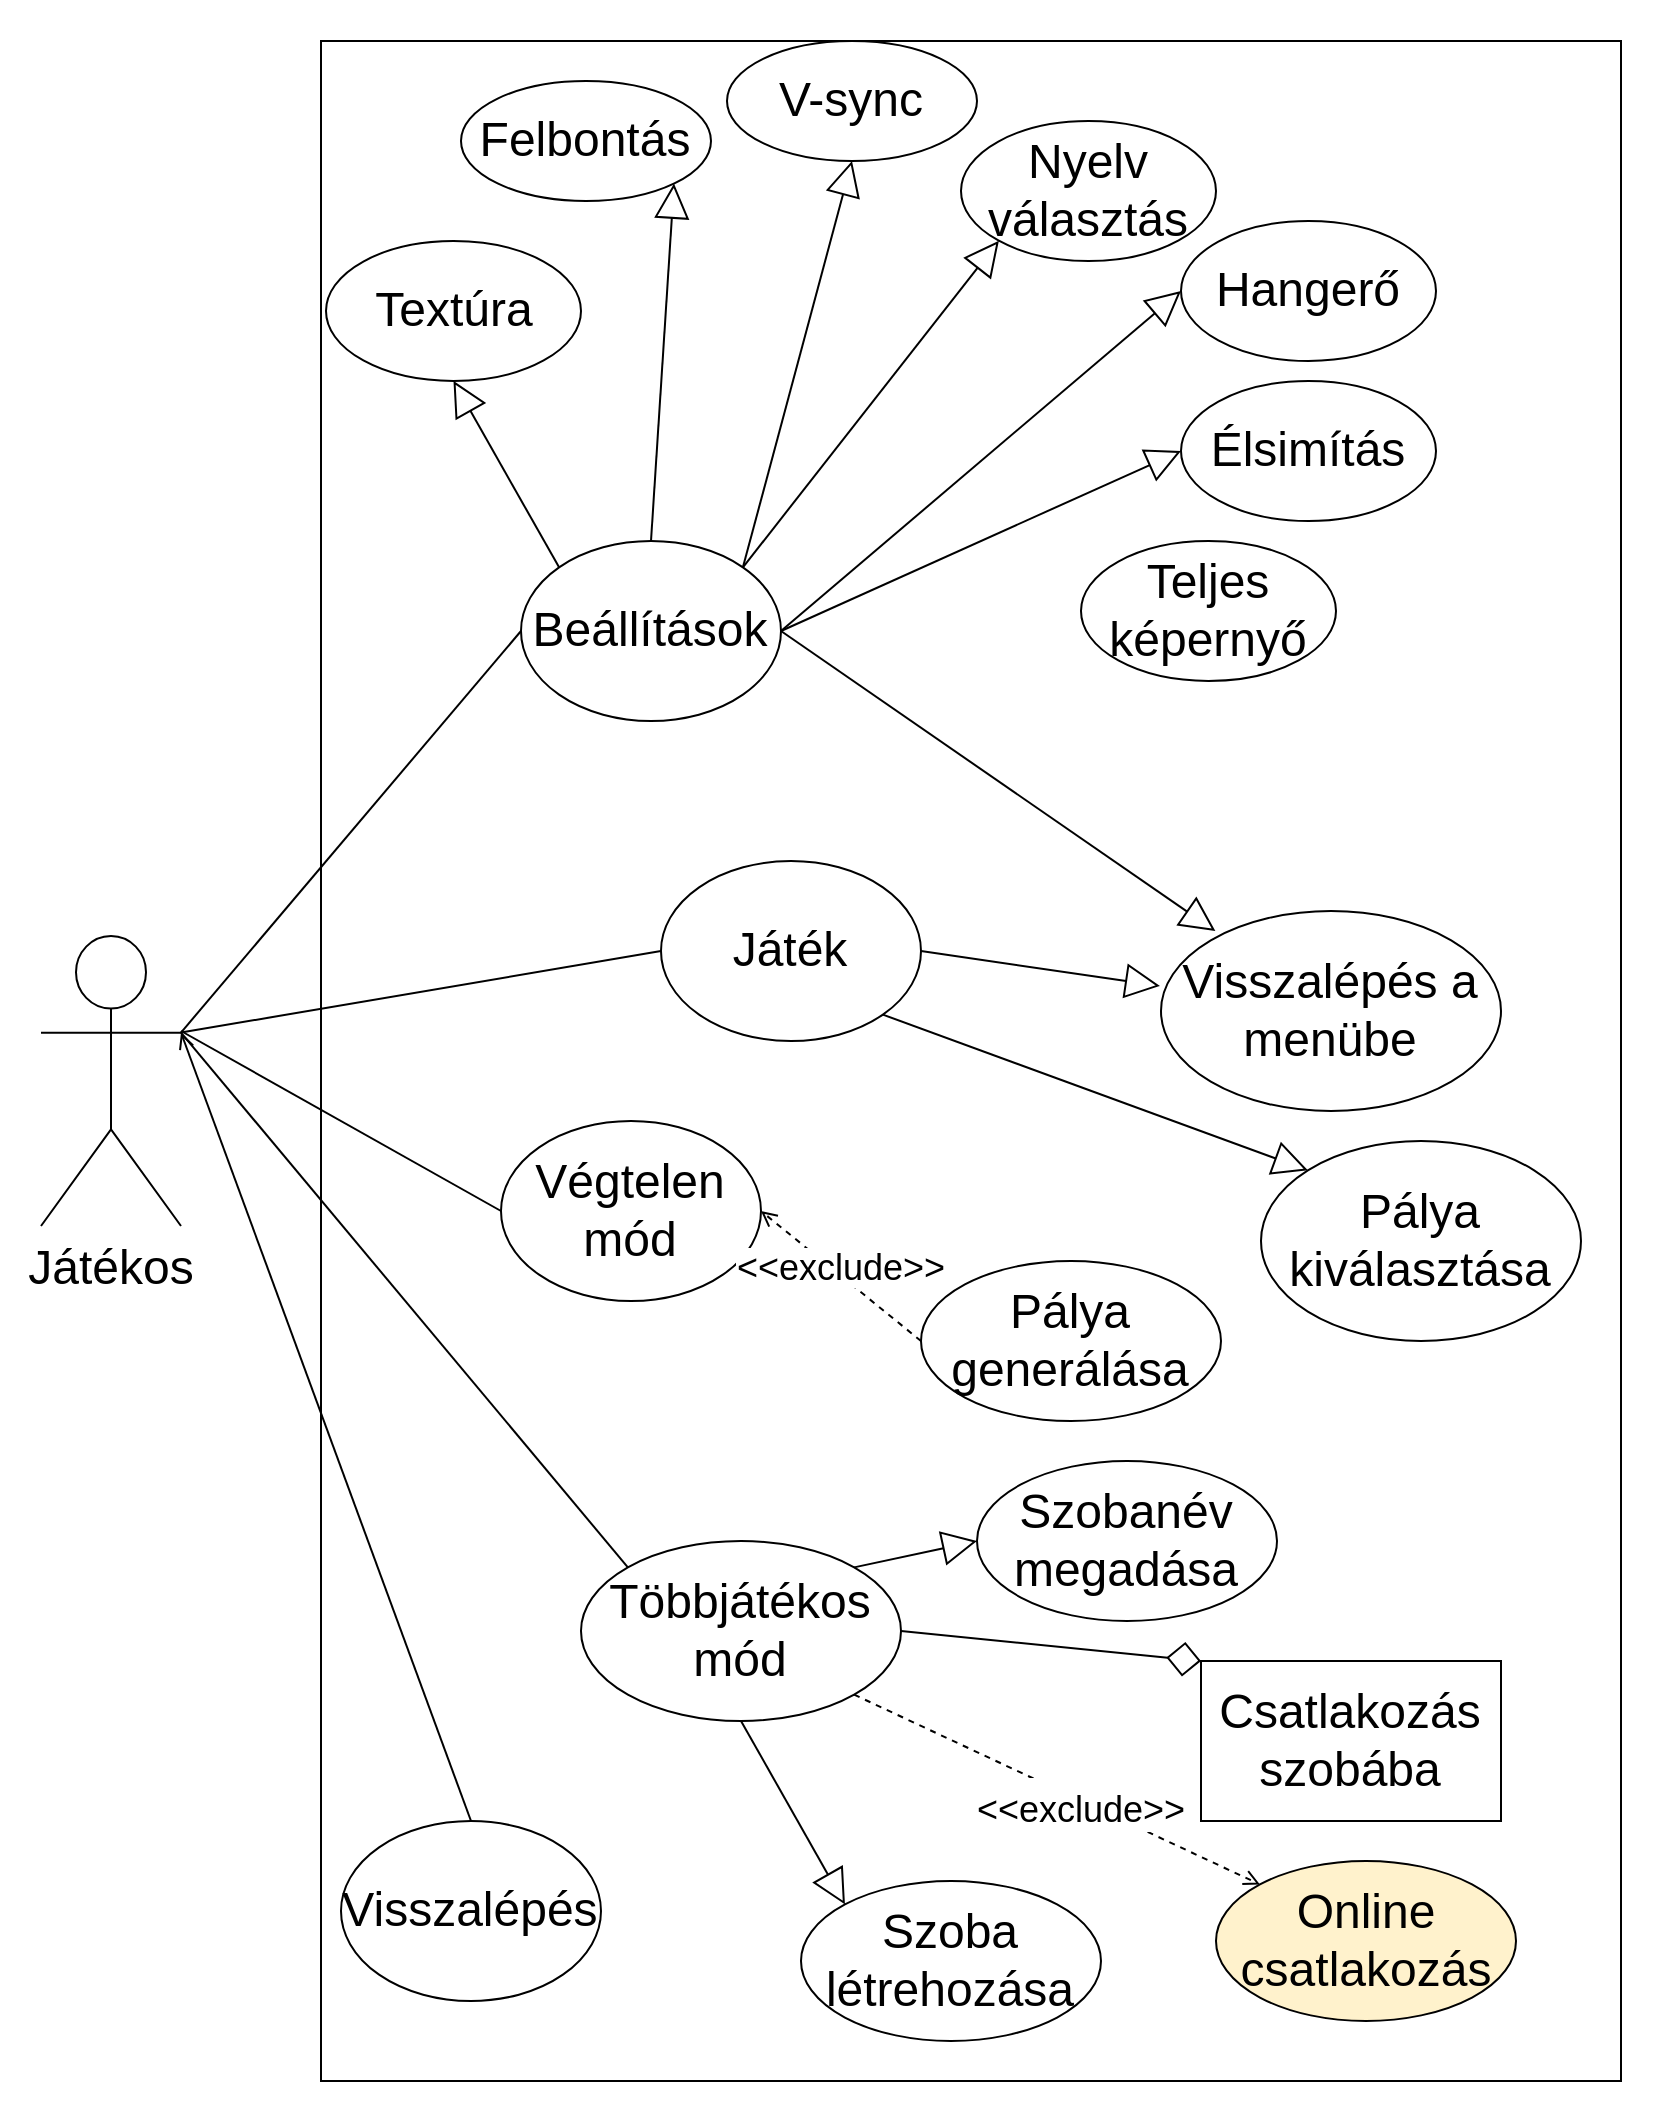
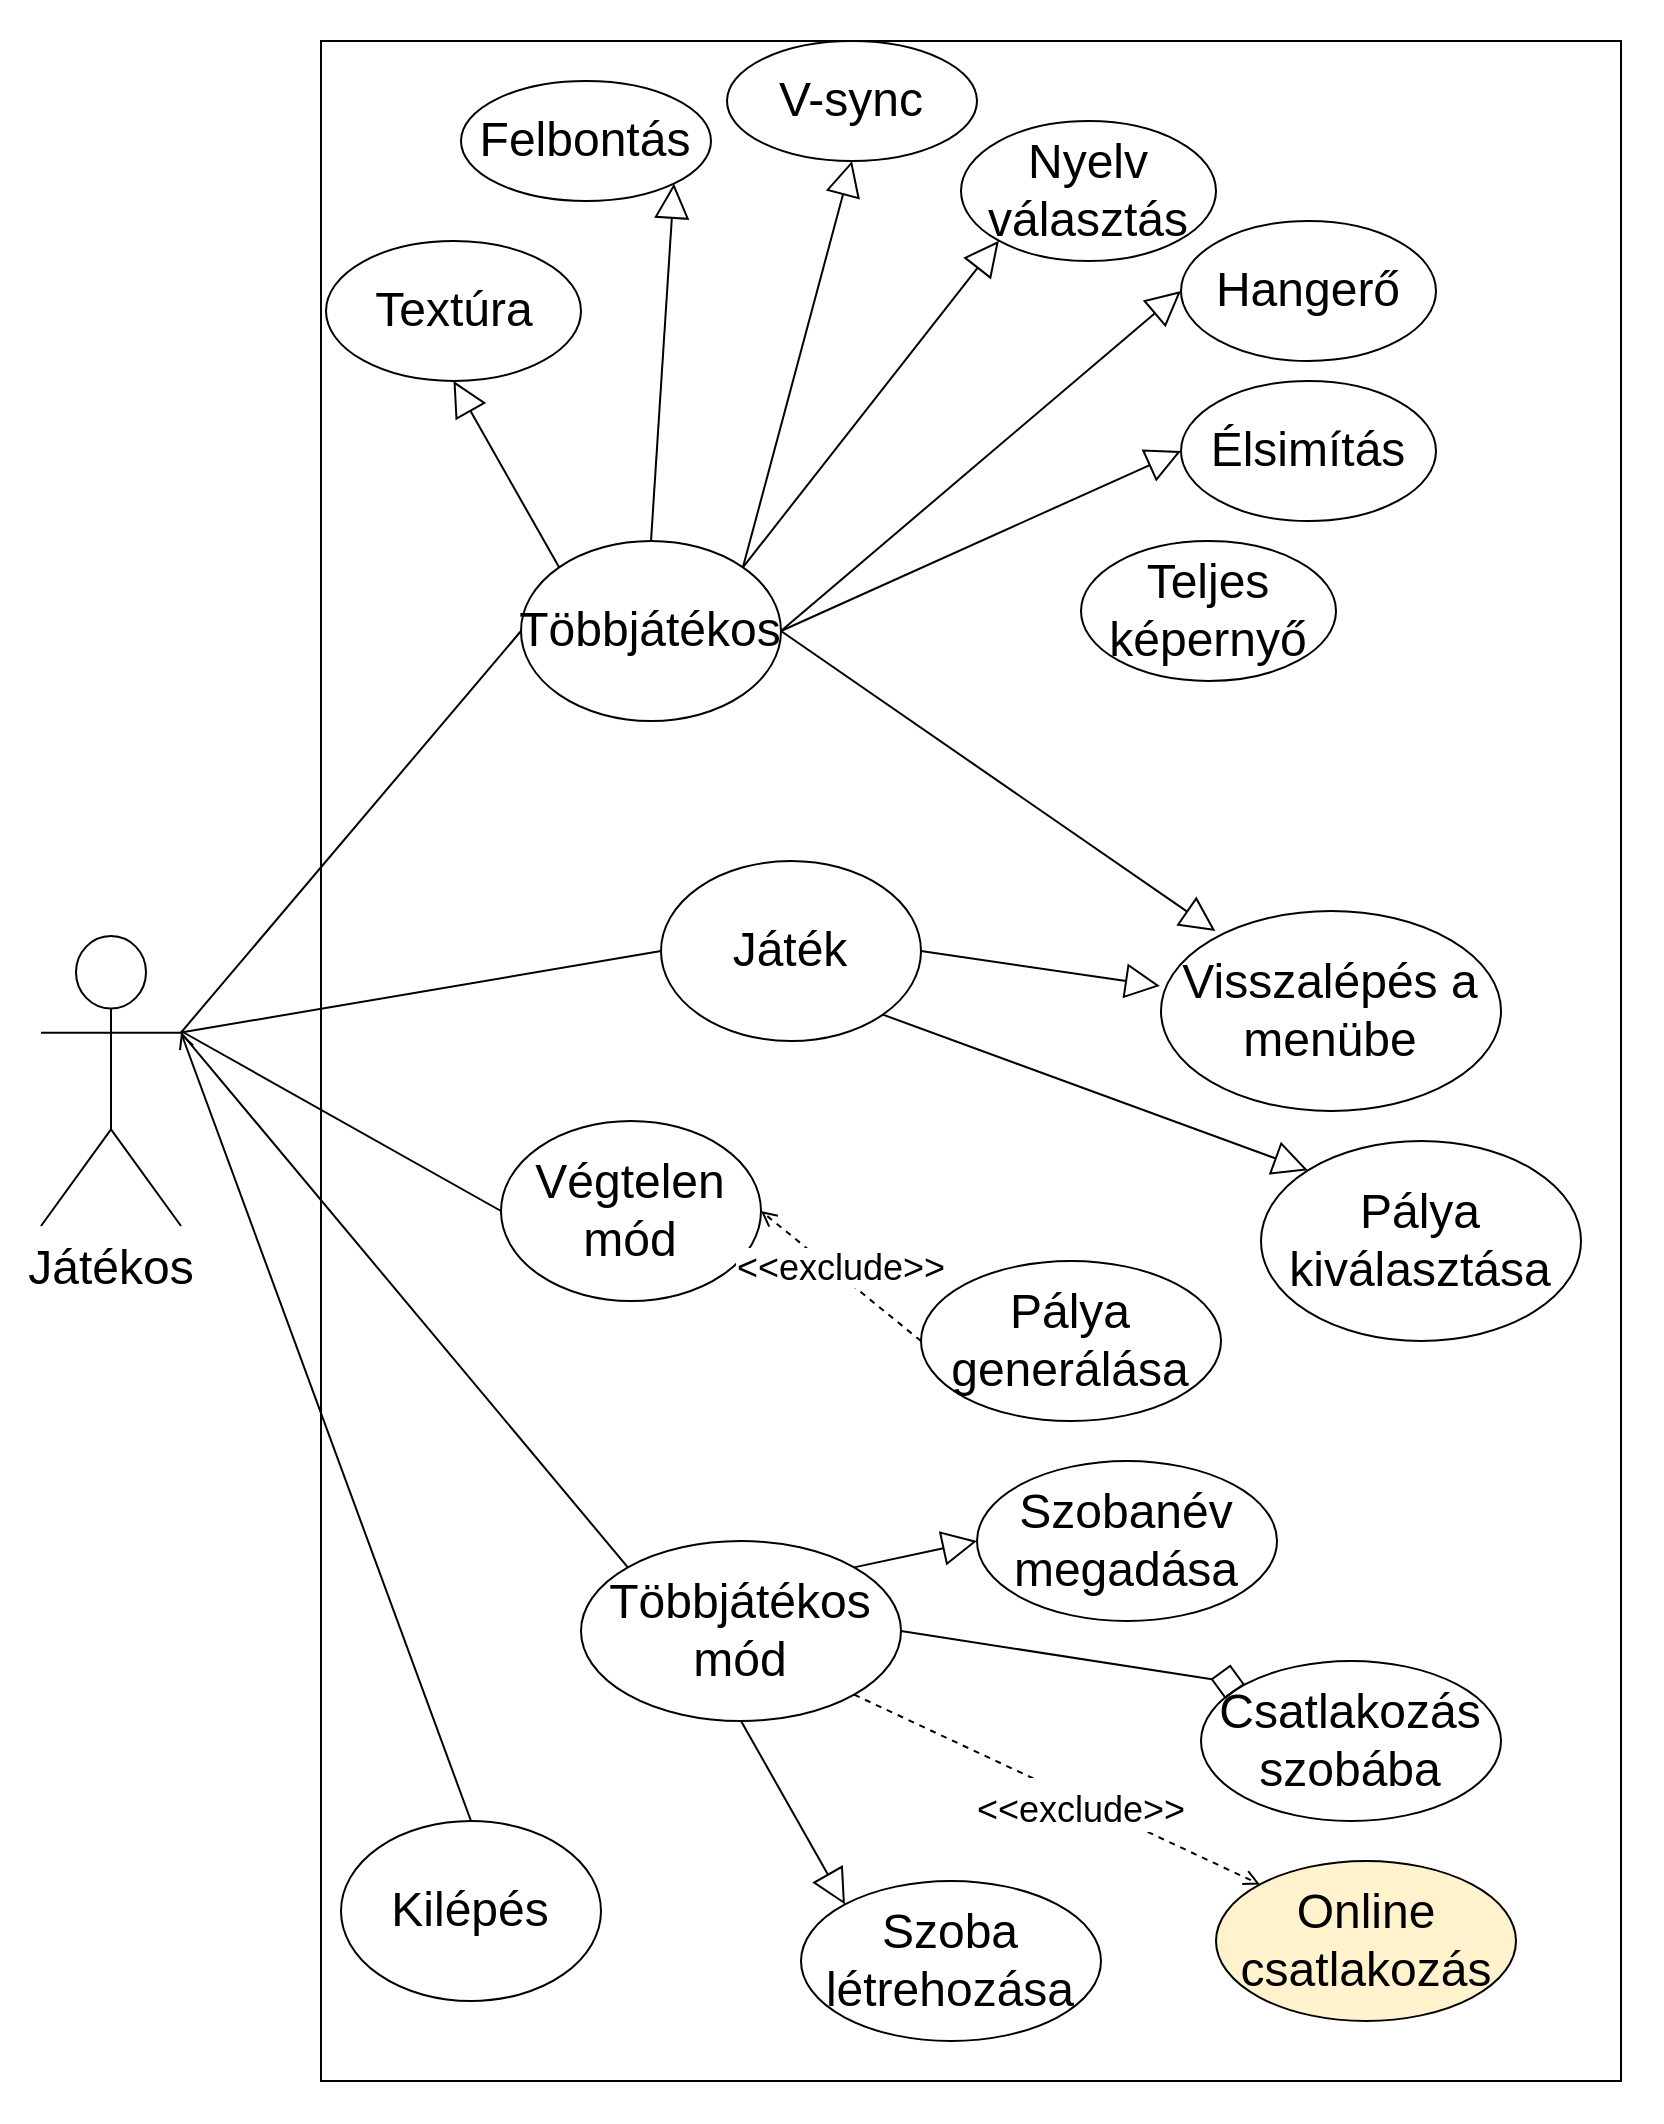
(651, 631) -> (651, 631)
(1351, 1741) -> (1351, 1741)
(471, 1911) -> (471, 1911)
